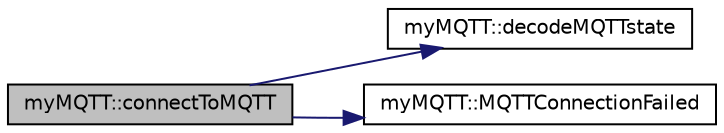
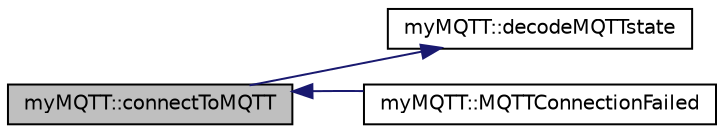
(318, 118) -> (338, 91)
